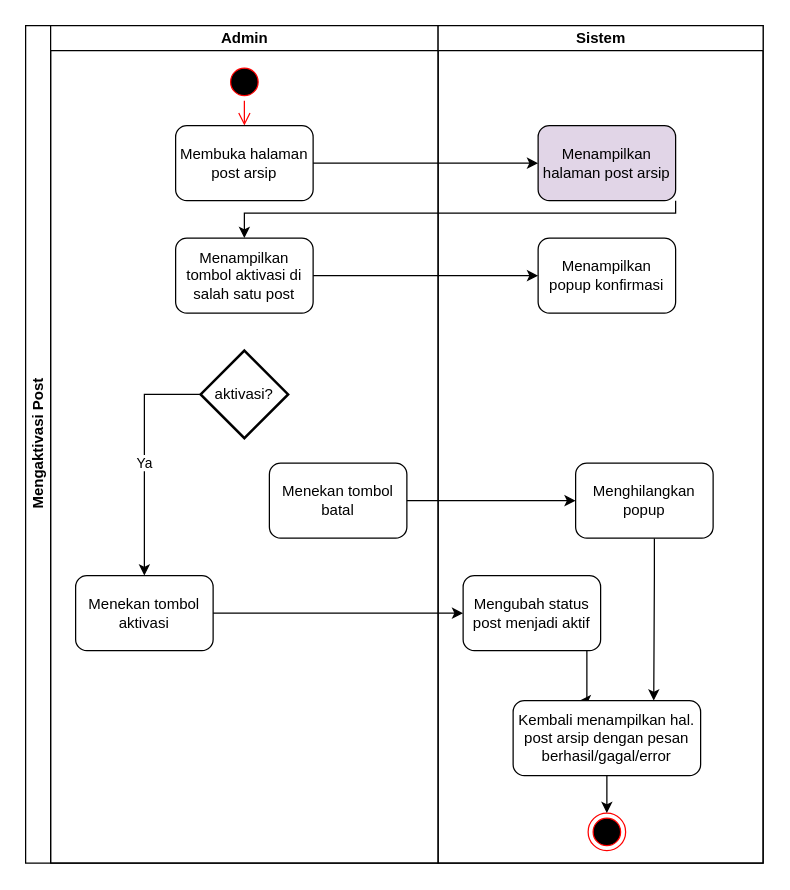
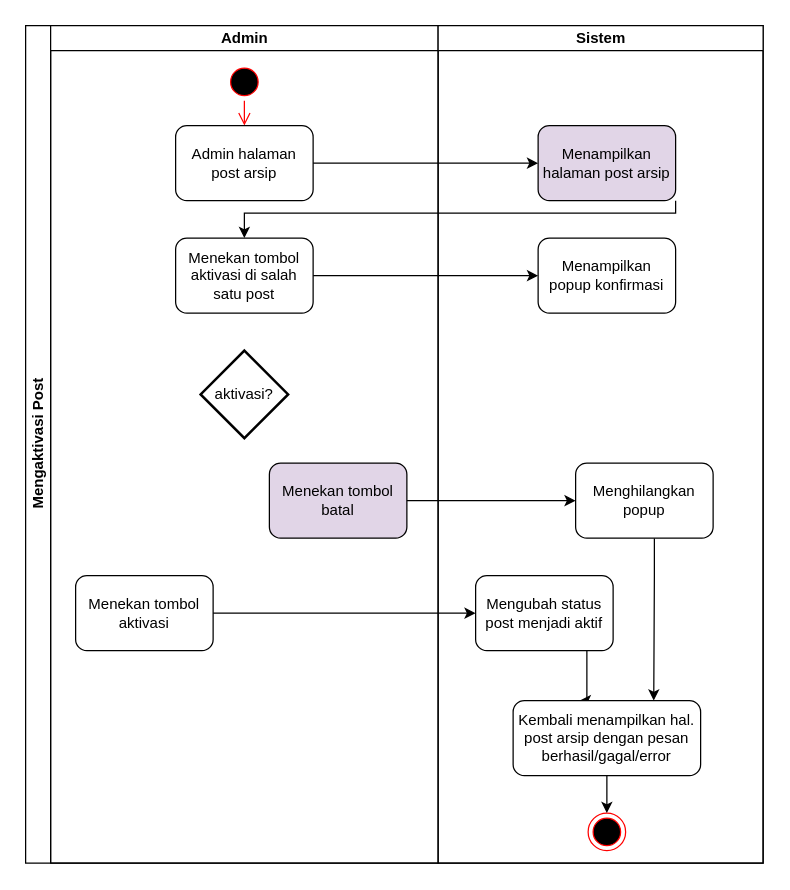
(244, 163) -> (244, 163)
(244, 276) -> (244, 276)
(144, 453) -> none
(338, 501) -> (338, 501)
(532, 613) -> (544, 613)
